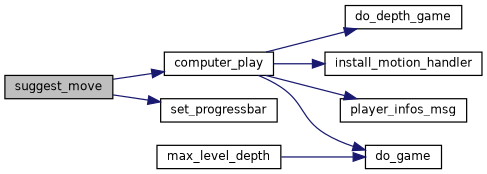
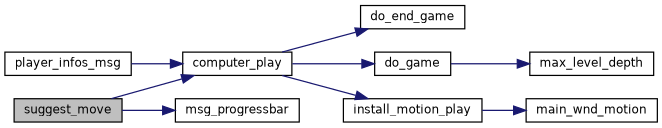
(403, 17) -> (413, 17)
(403, 64) -> (413, 110)
(305, 86) -> (151, 64)
(219, 110) -> (237, 110)
none -> (592, 110)
(317, 157) -> (484, 64)
